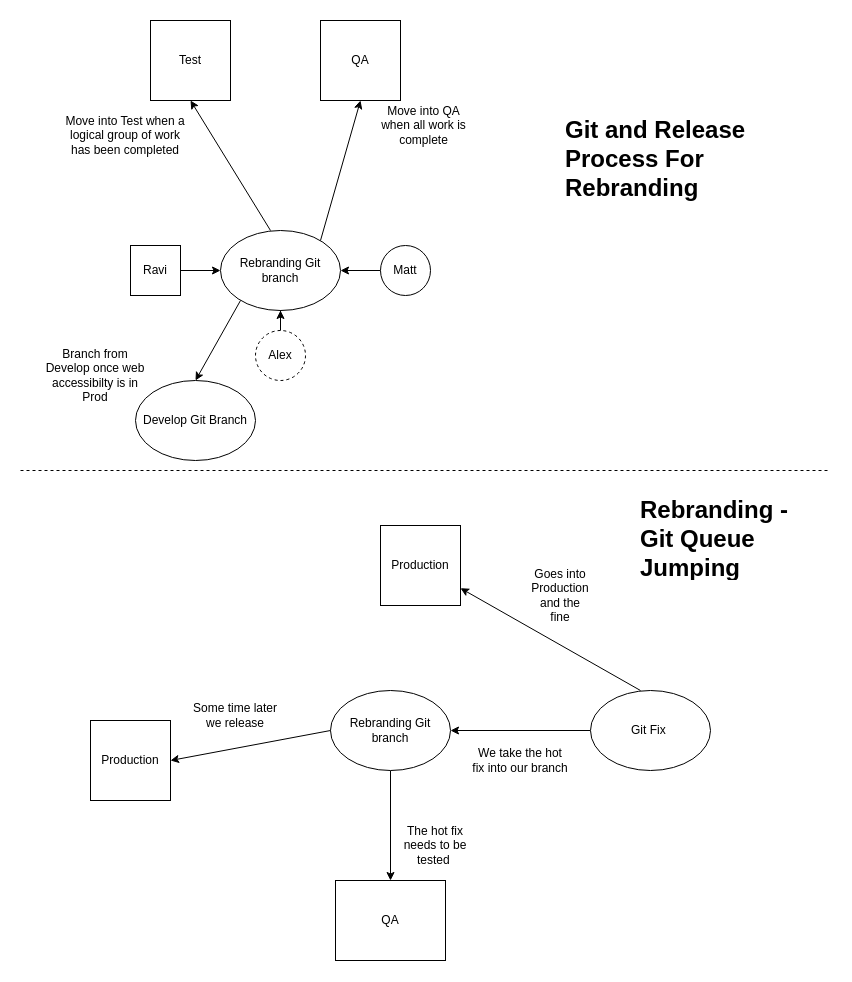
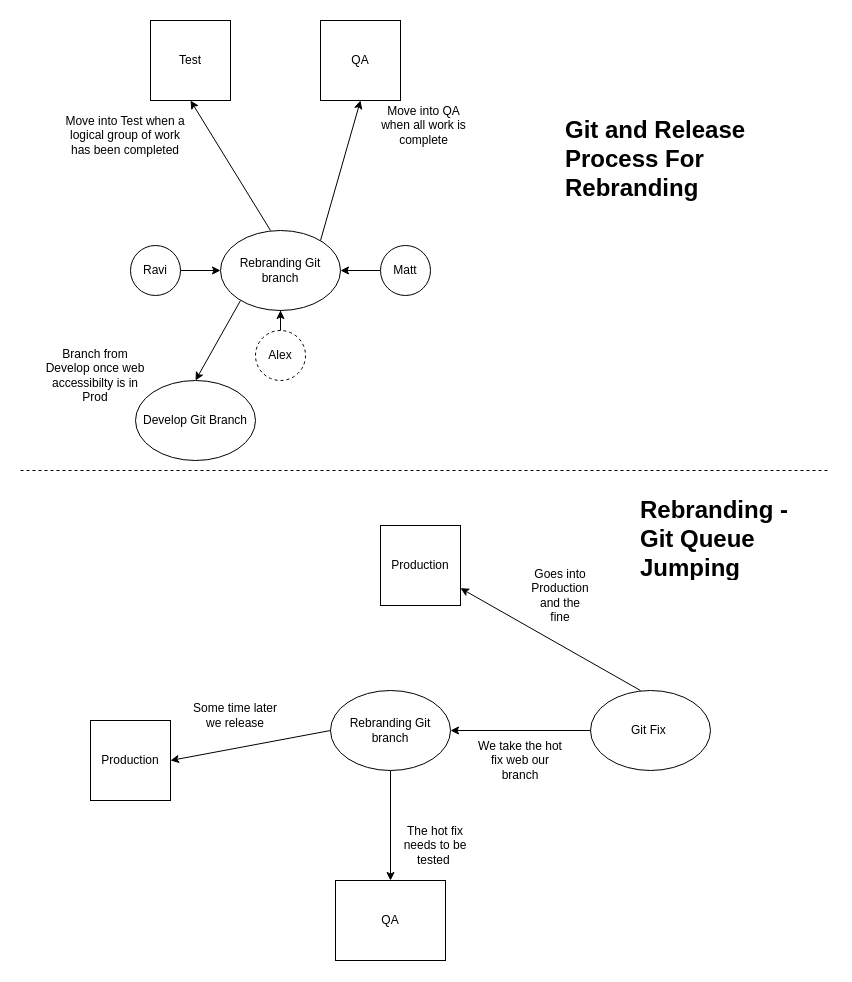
(156, 271) -> (156, 271)
(521, 761) -> (521, 761)
